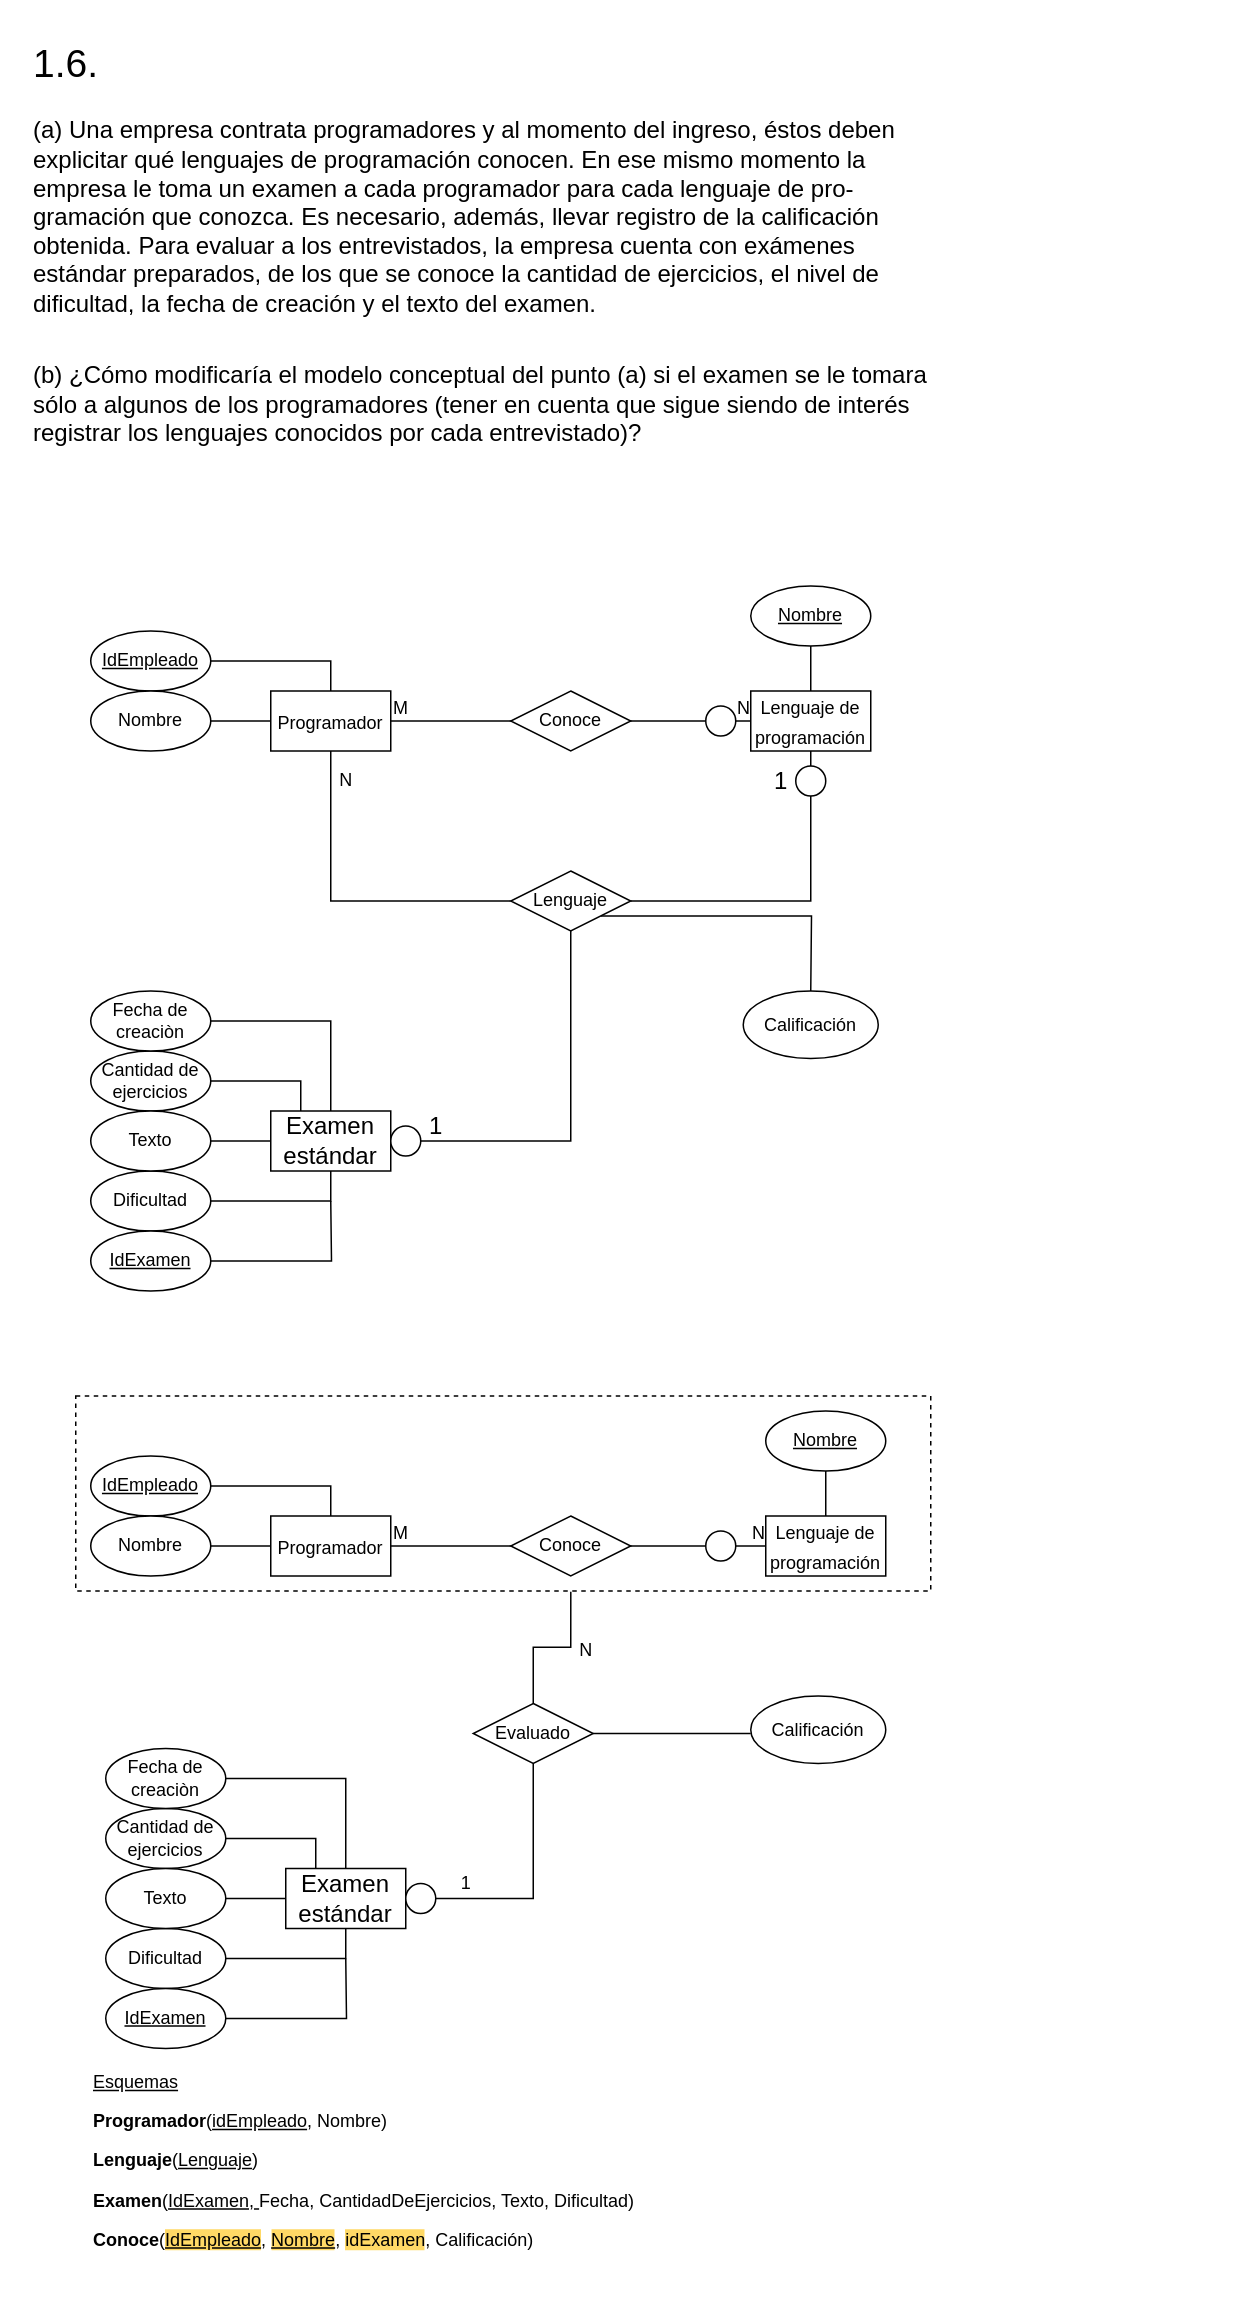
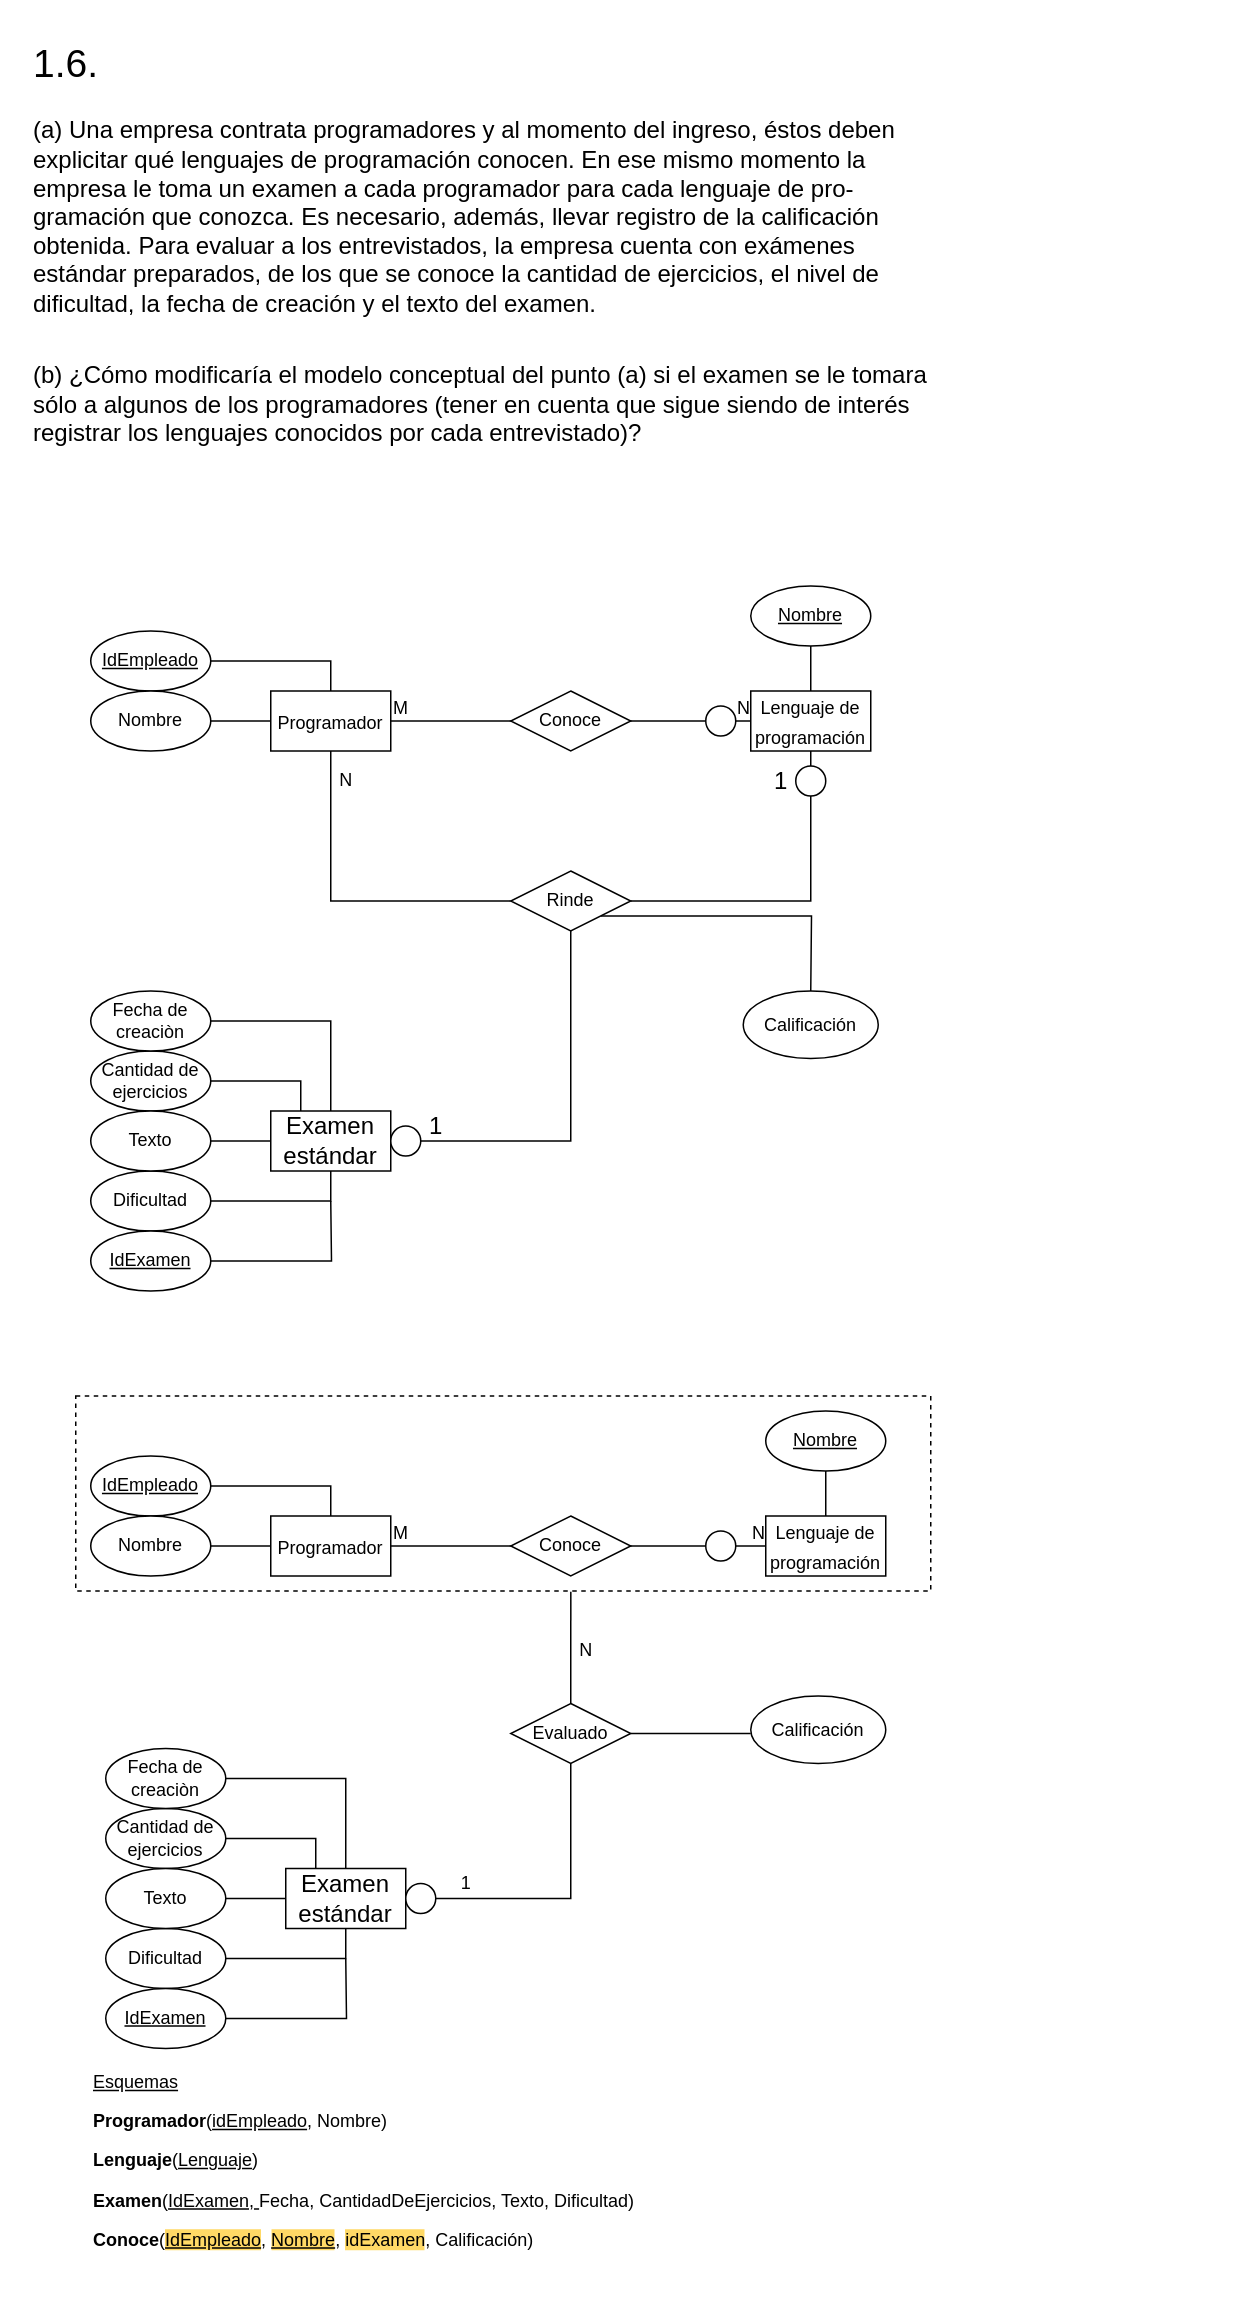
(571, 901) -> (571, 901)
(533, 1733) -> (571, 1733)
